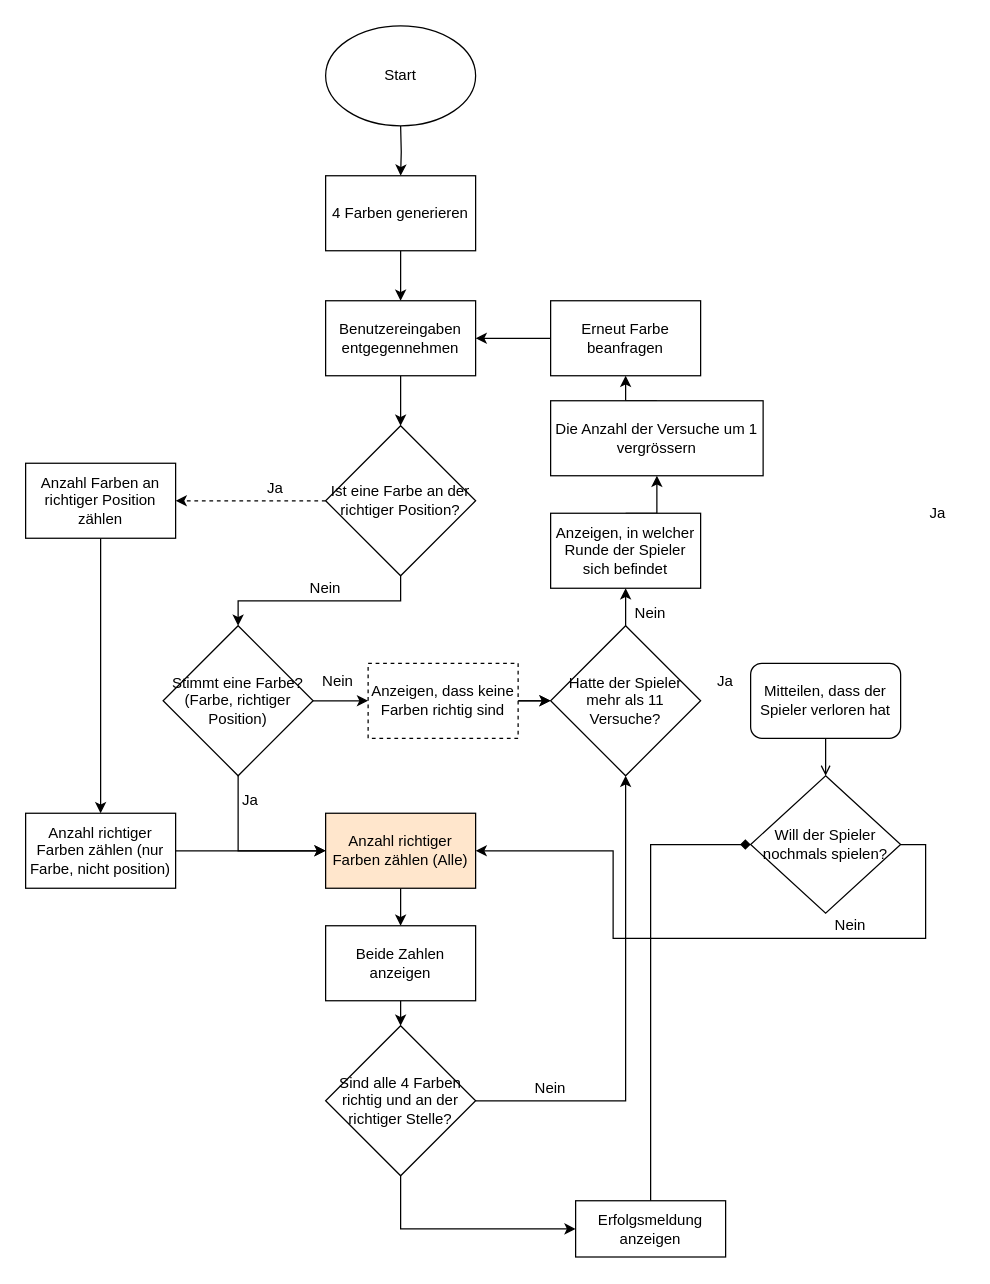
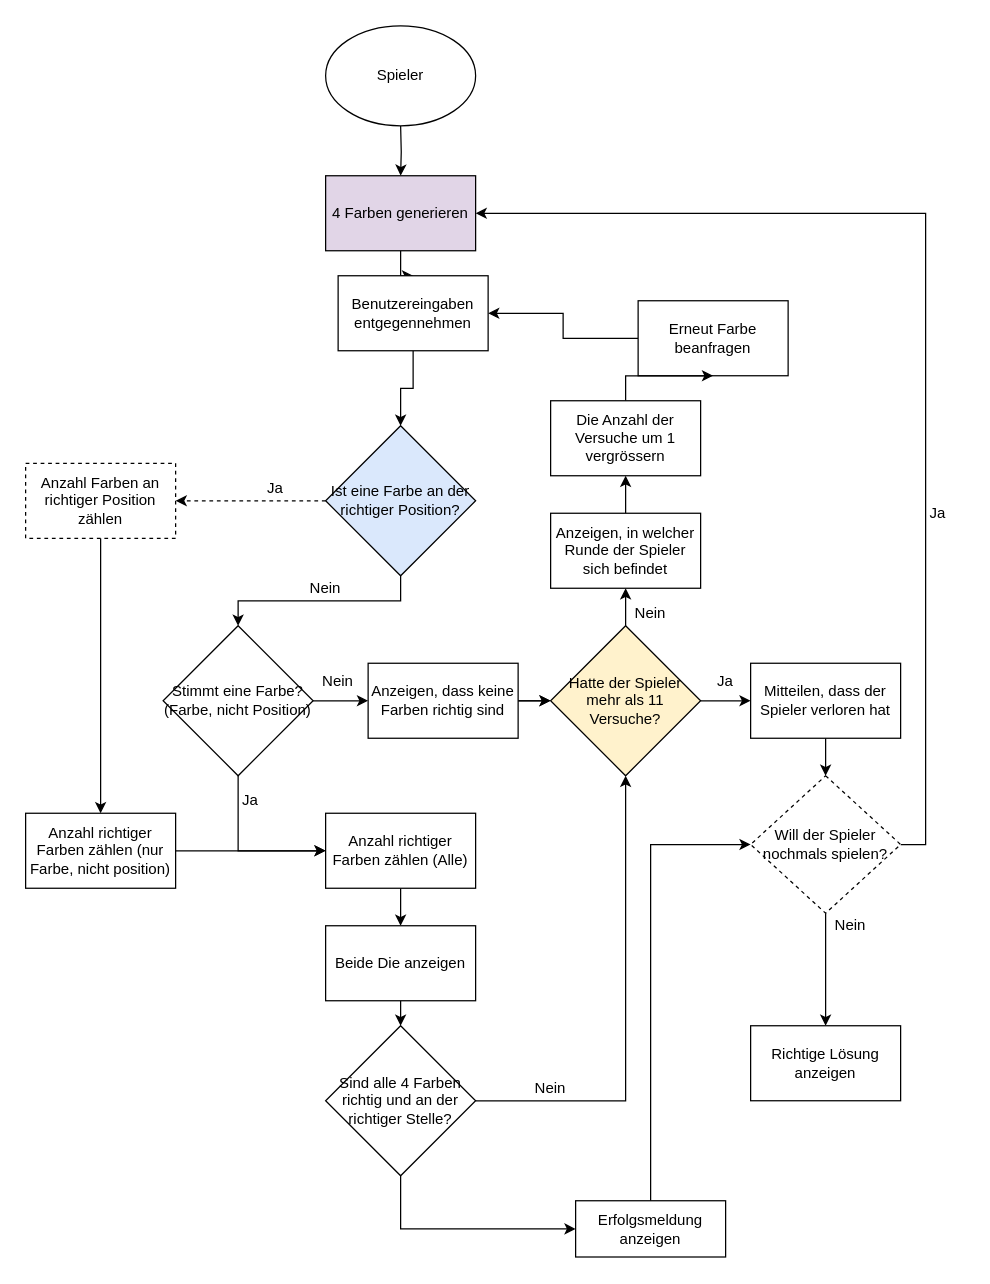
(401, 76) -> (401, 76)
(401, 213) -> (401, 213)
(401, 338) -> (413, 313)
(626, 338) -> (713, 338)
(657, 438) -> (626, 438)
(101, 501) -> (101, 501)
(401, 501) -> (401, 501)
(238, 701) -> (238, 701)
(443, 701) -> (443, 701)
(626, 701) -> (626, 701)
none -> (722, 701)
(826, 701) -> (826, 701)
(826, 768) -> (826, 766)
(740, 844) -> (741, 844)
(826, 844) -> (826, 844)
(401, 851) -> (401, 851)
(709, 938) -> (926, 309)
(401, 963) -> (401, 963)
none -> (826, 965)
none -> (826, 1063)
